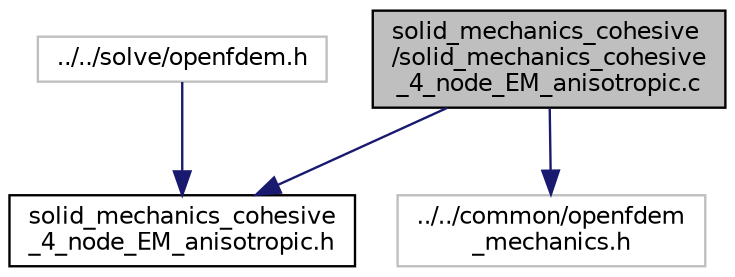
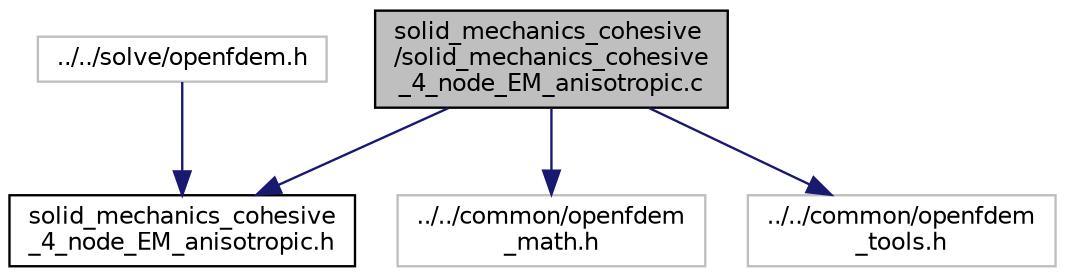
none -> (551, 231)
(551, 231) -> (902, 231)
